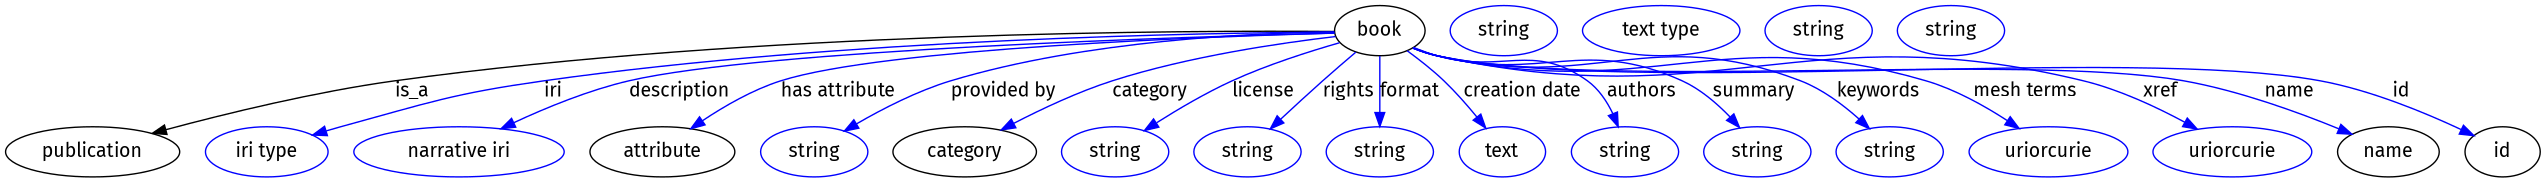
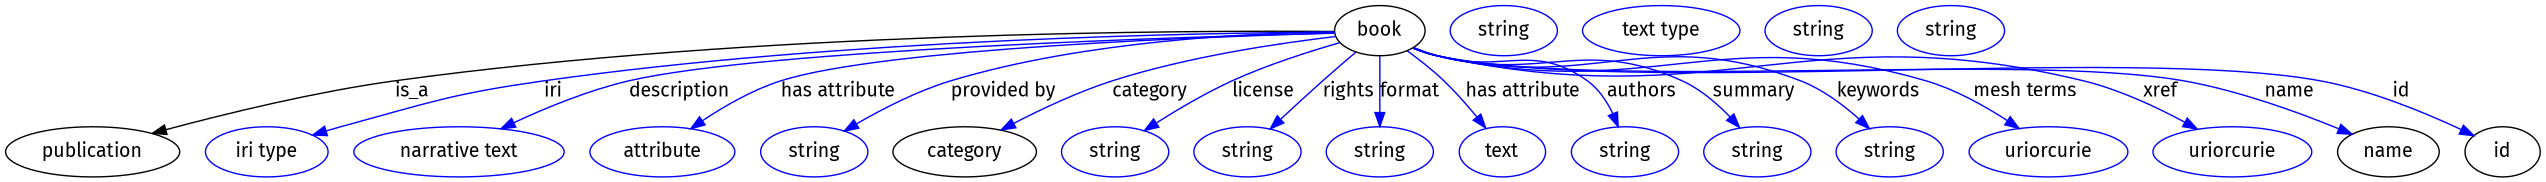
(1523, 91) -> (1523, 91)
(459, 152) -> (459, 152)
(662, 152) -> (662, 152)
